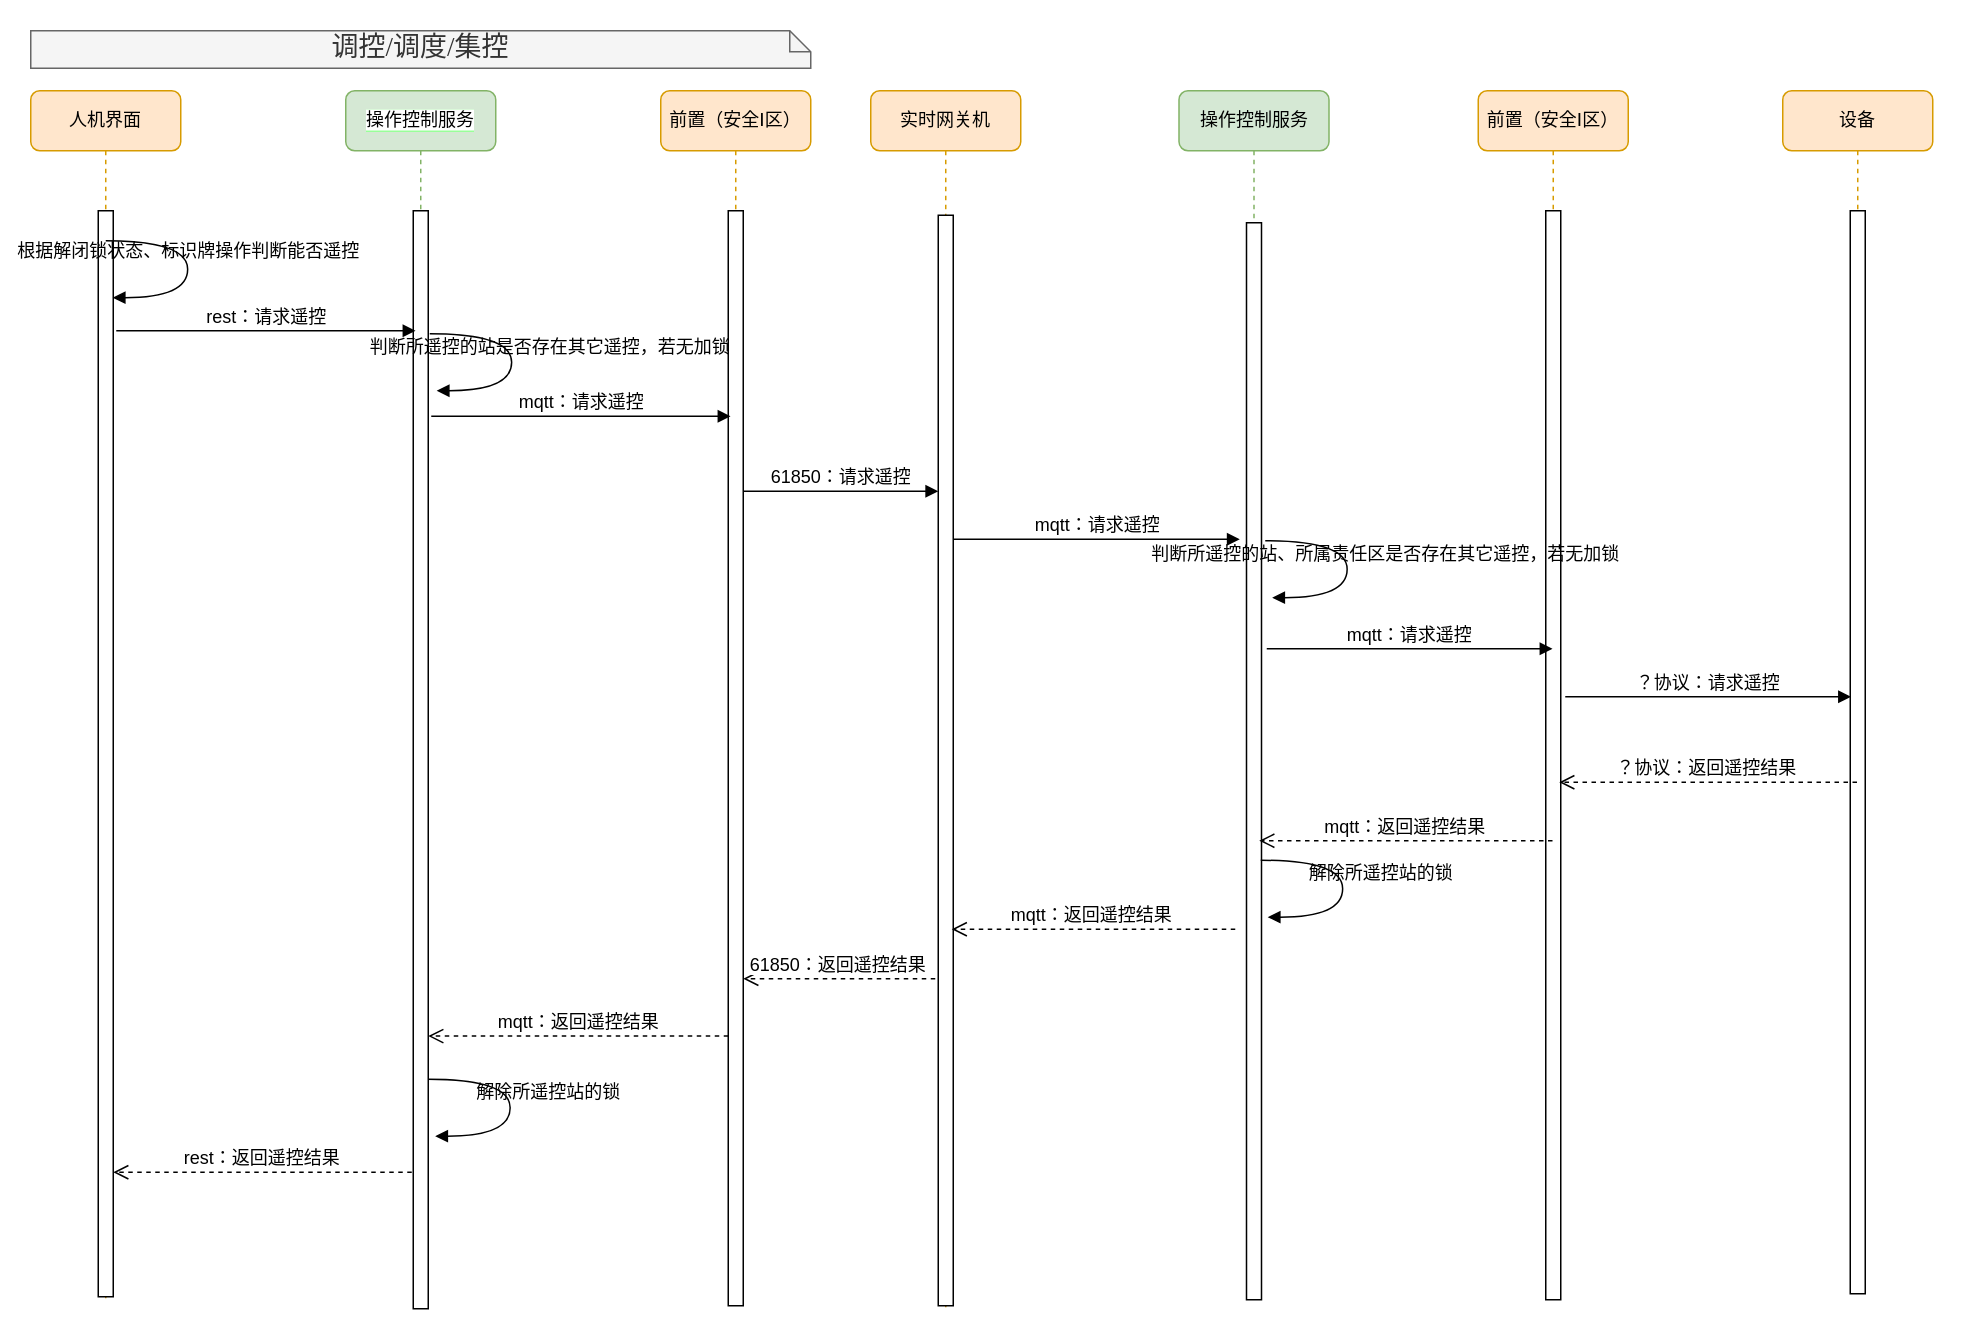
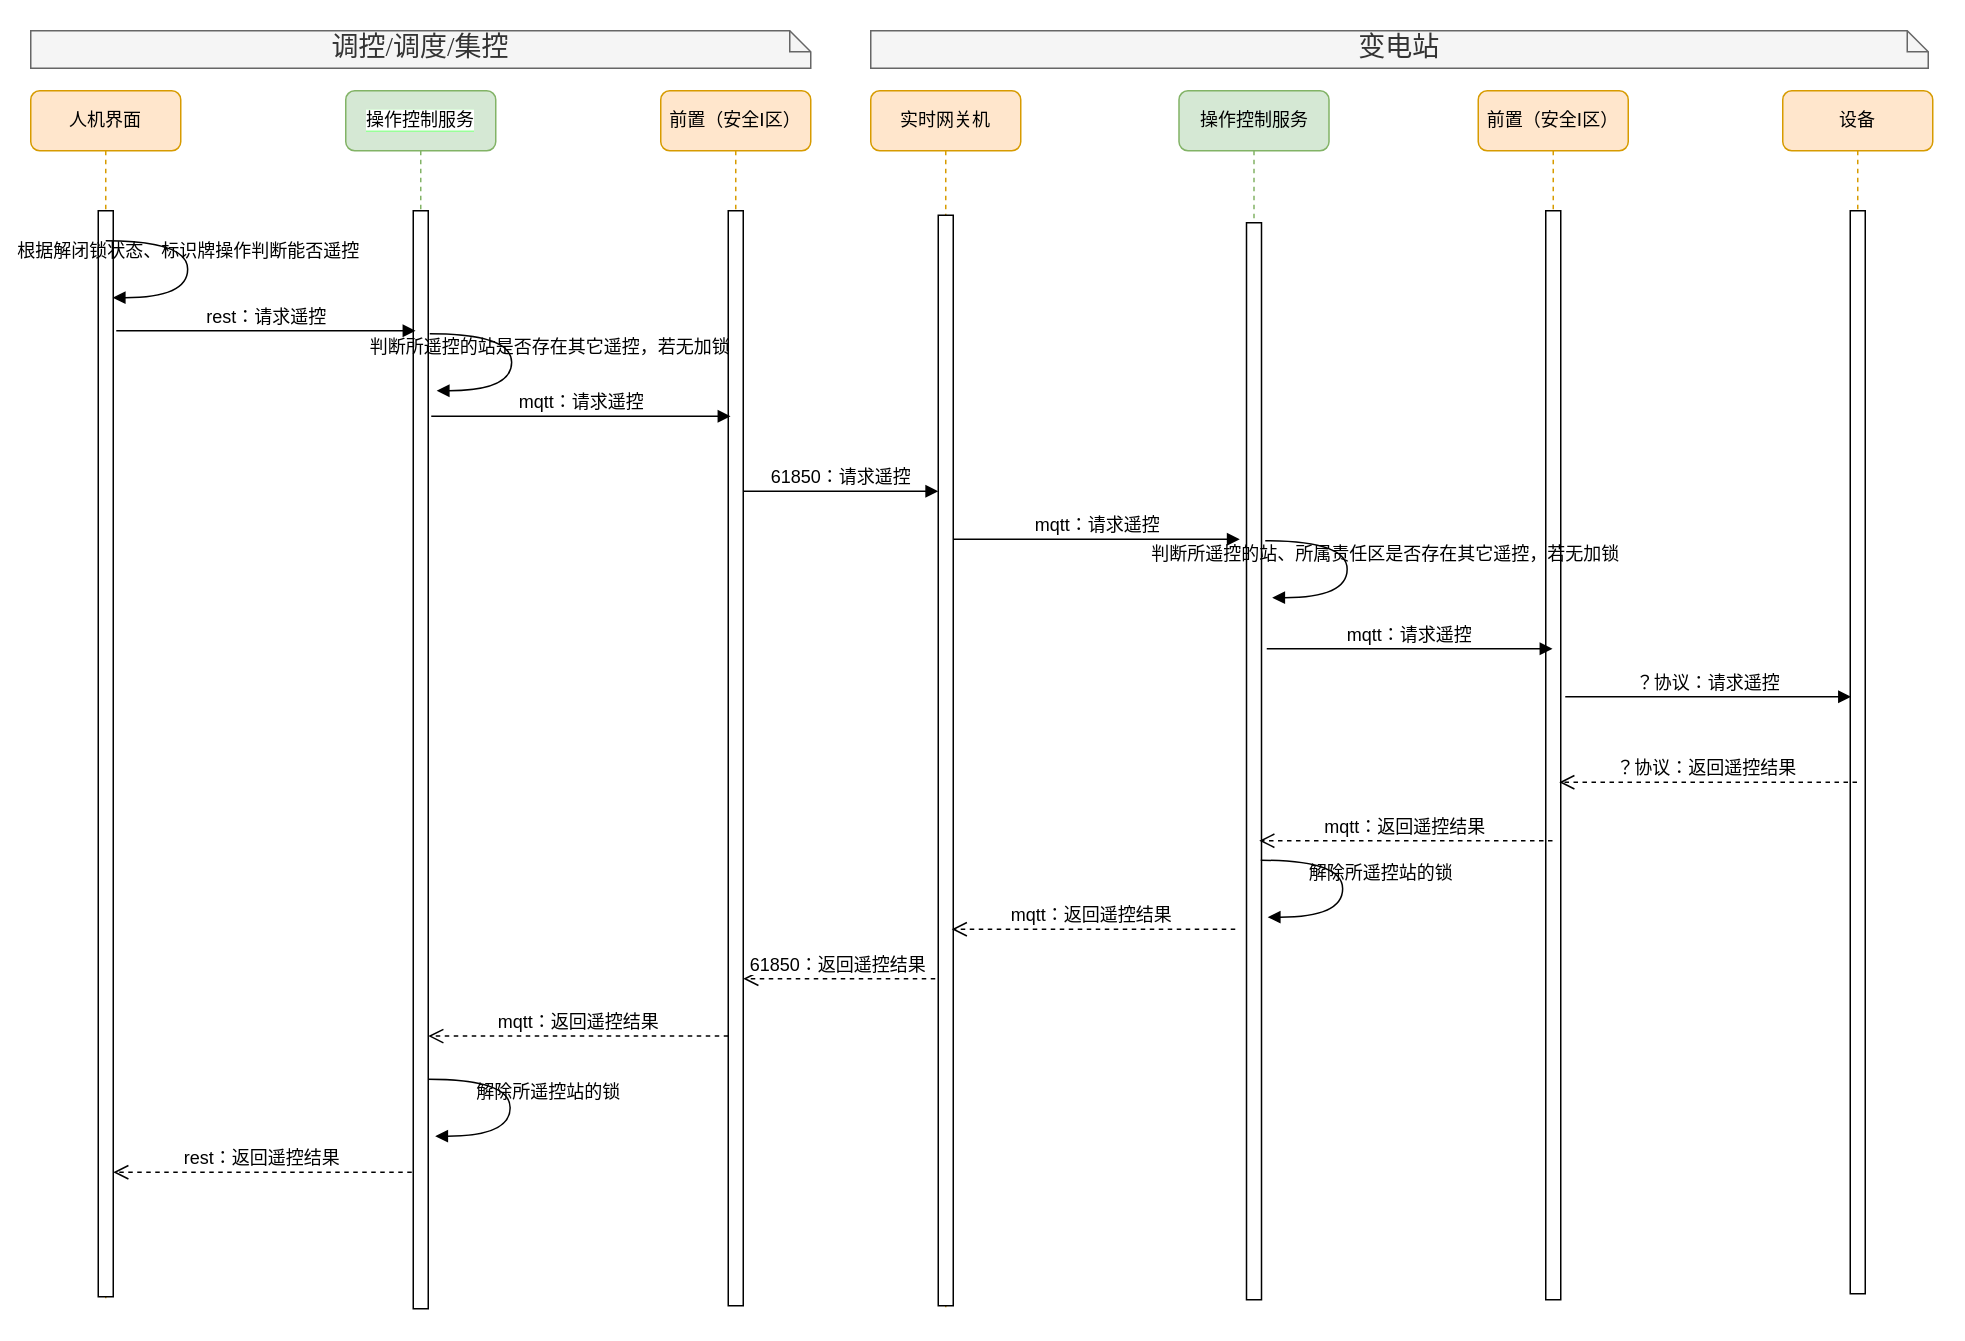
none -> (1400, 50)
